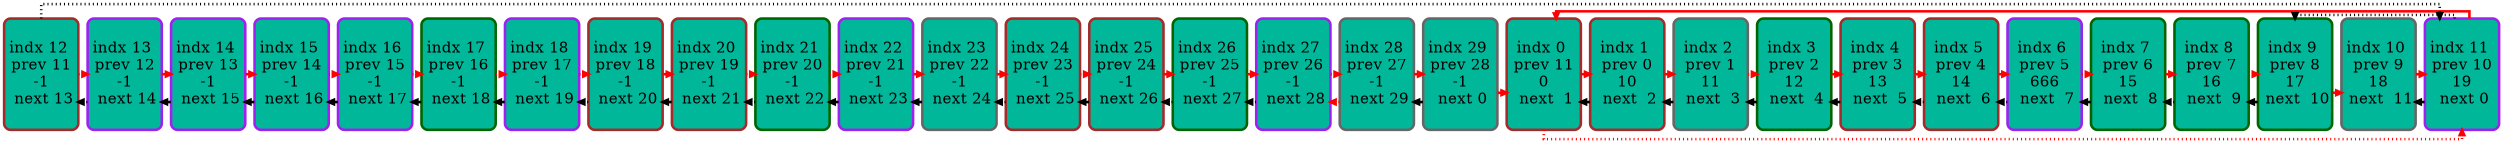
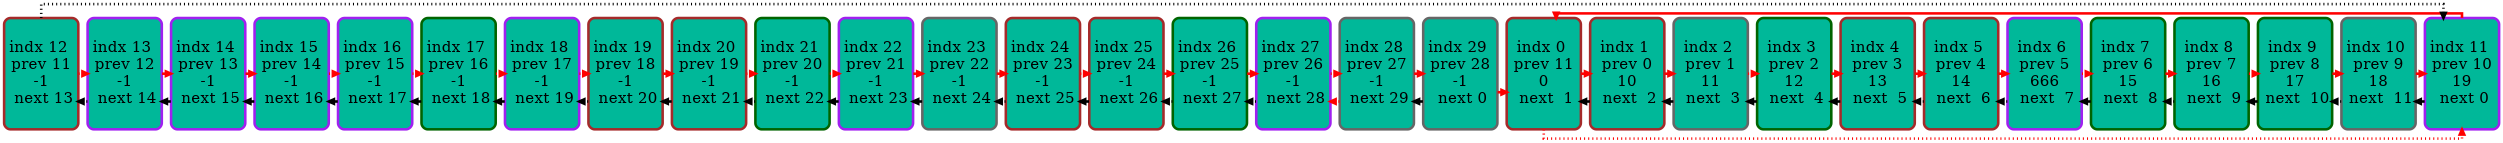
(2376, 15) -> (2339, 102)
